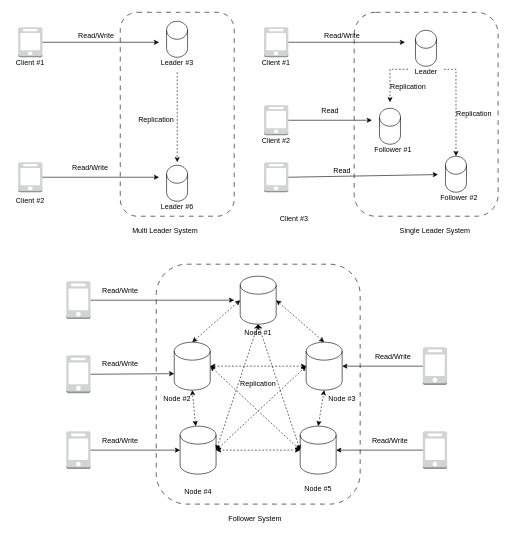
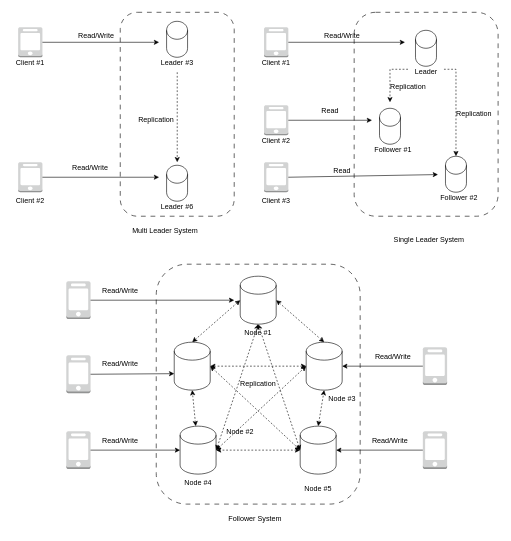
(294, 219) -> (276, 201)
(435, 231) -> (429, 240)
(177, 399) -> (240, 432)
(198, 492) -> (198, 483)
